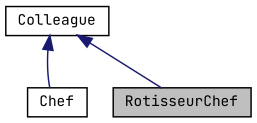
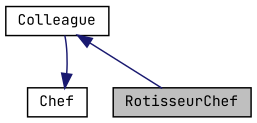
(48, 69) -> (67, 55)
